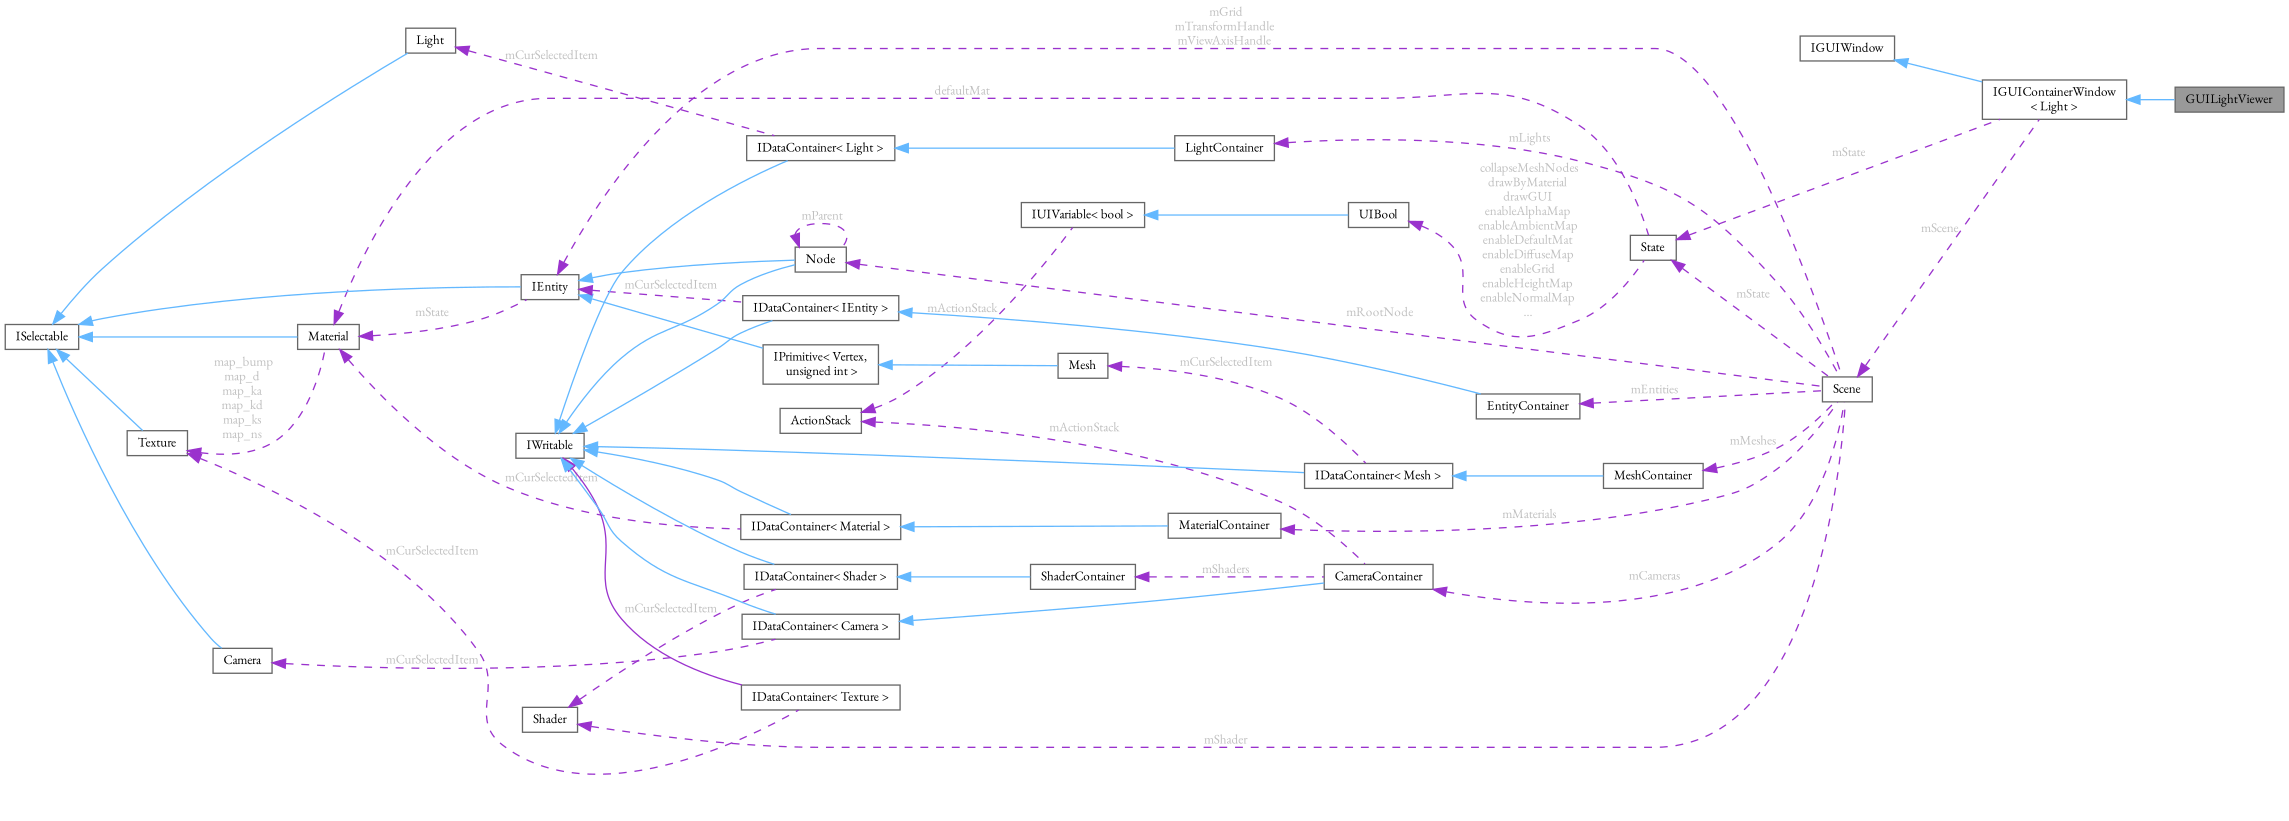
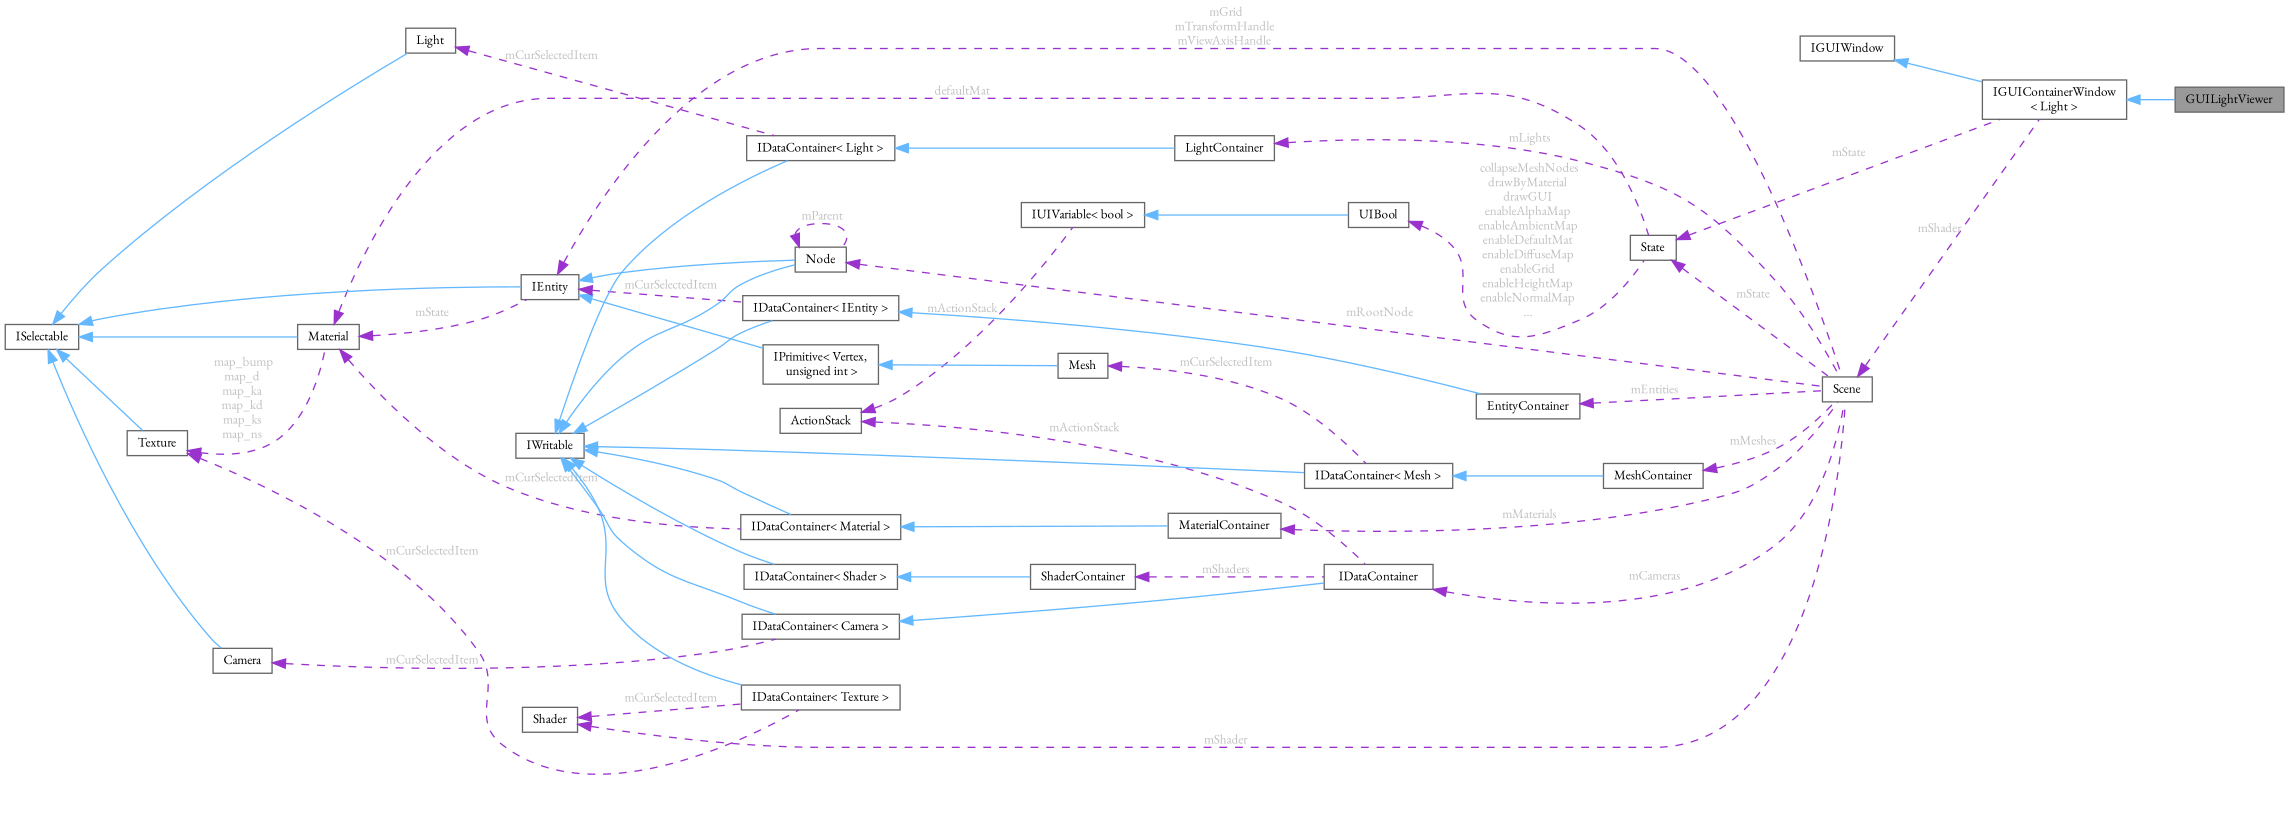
(1938, 229) -> (1938, 229)
(1379, 577) -> (1379, 577)
(615, 609) -> (615, 609)
(675, 638) -> (666, 710)
